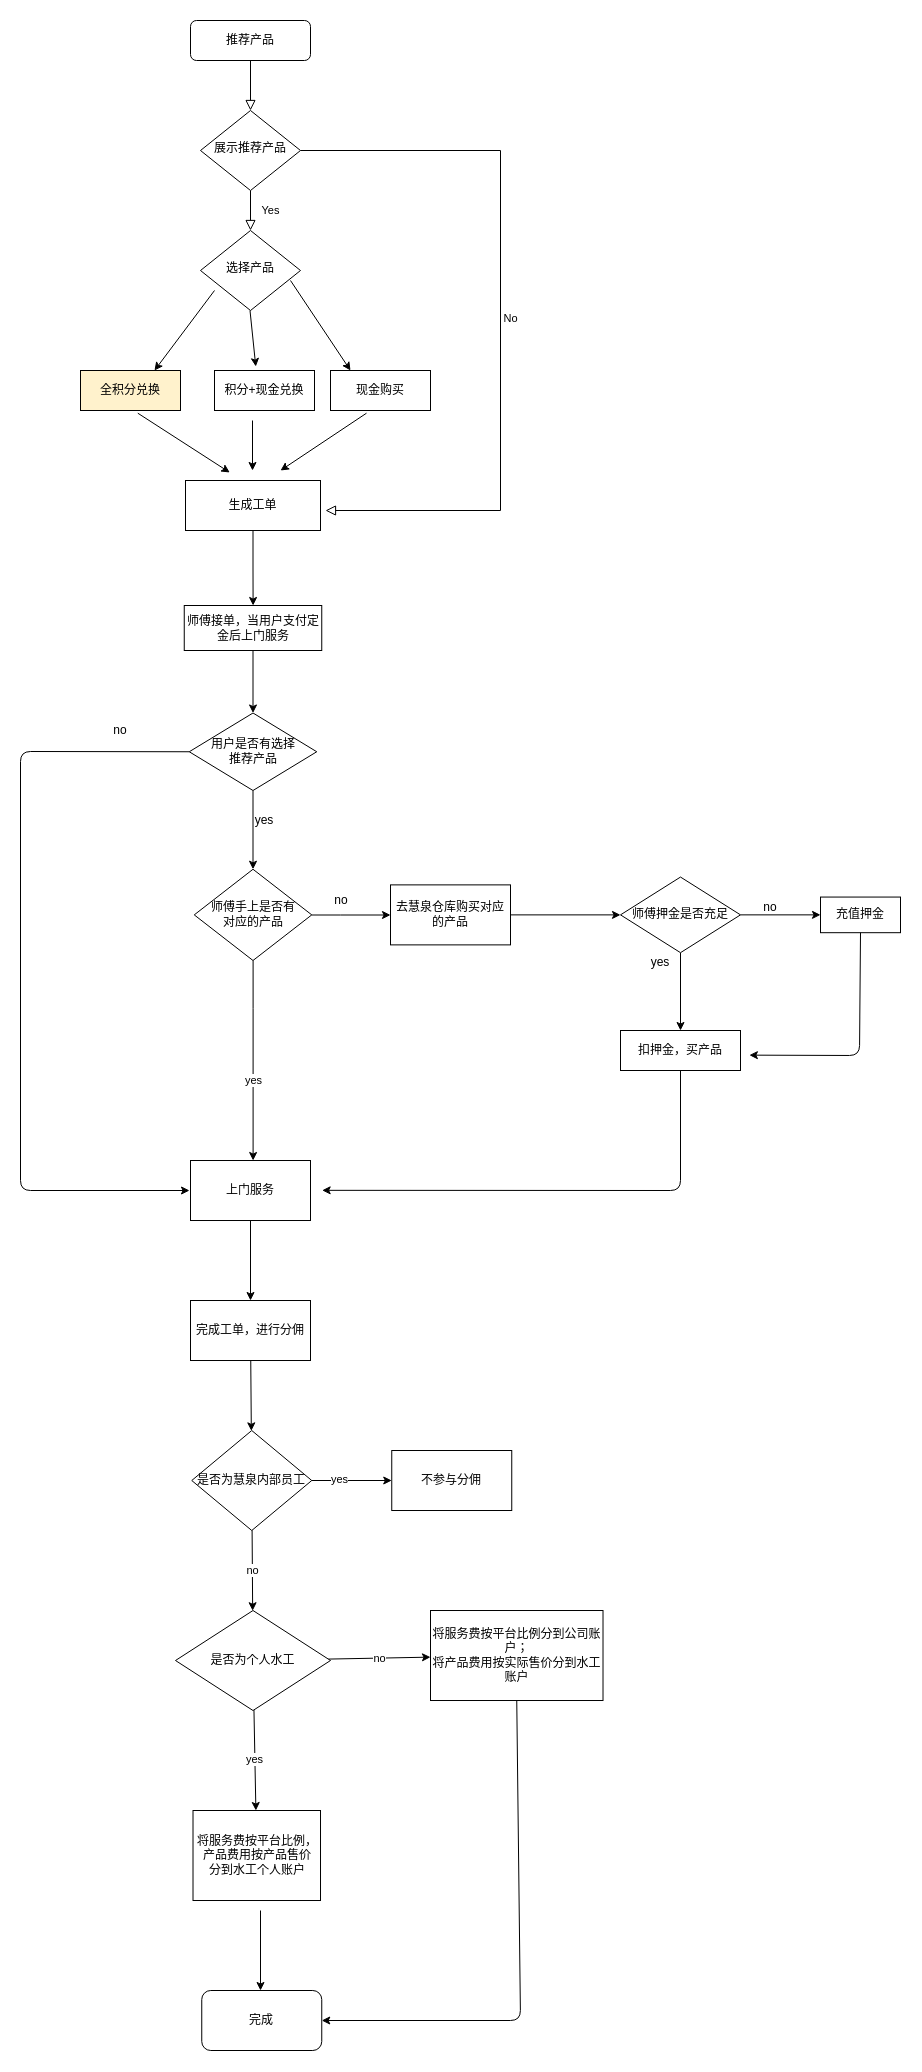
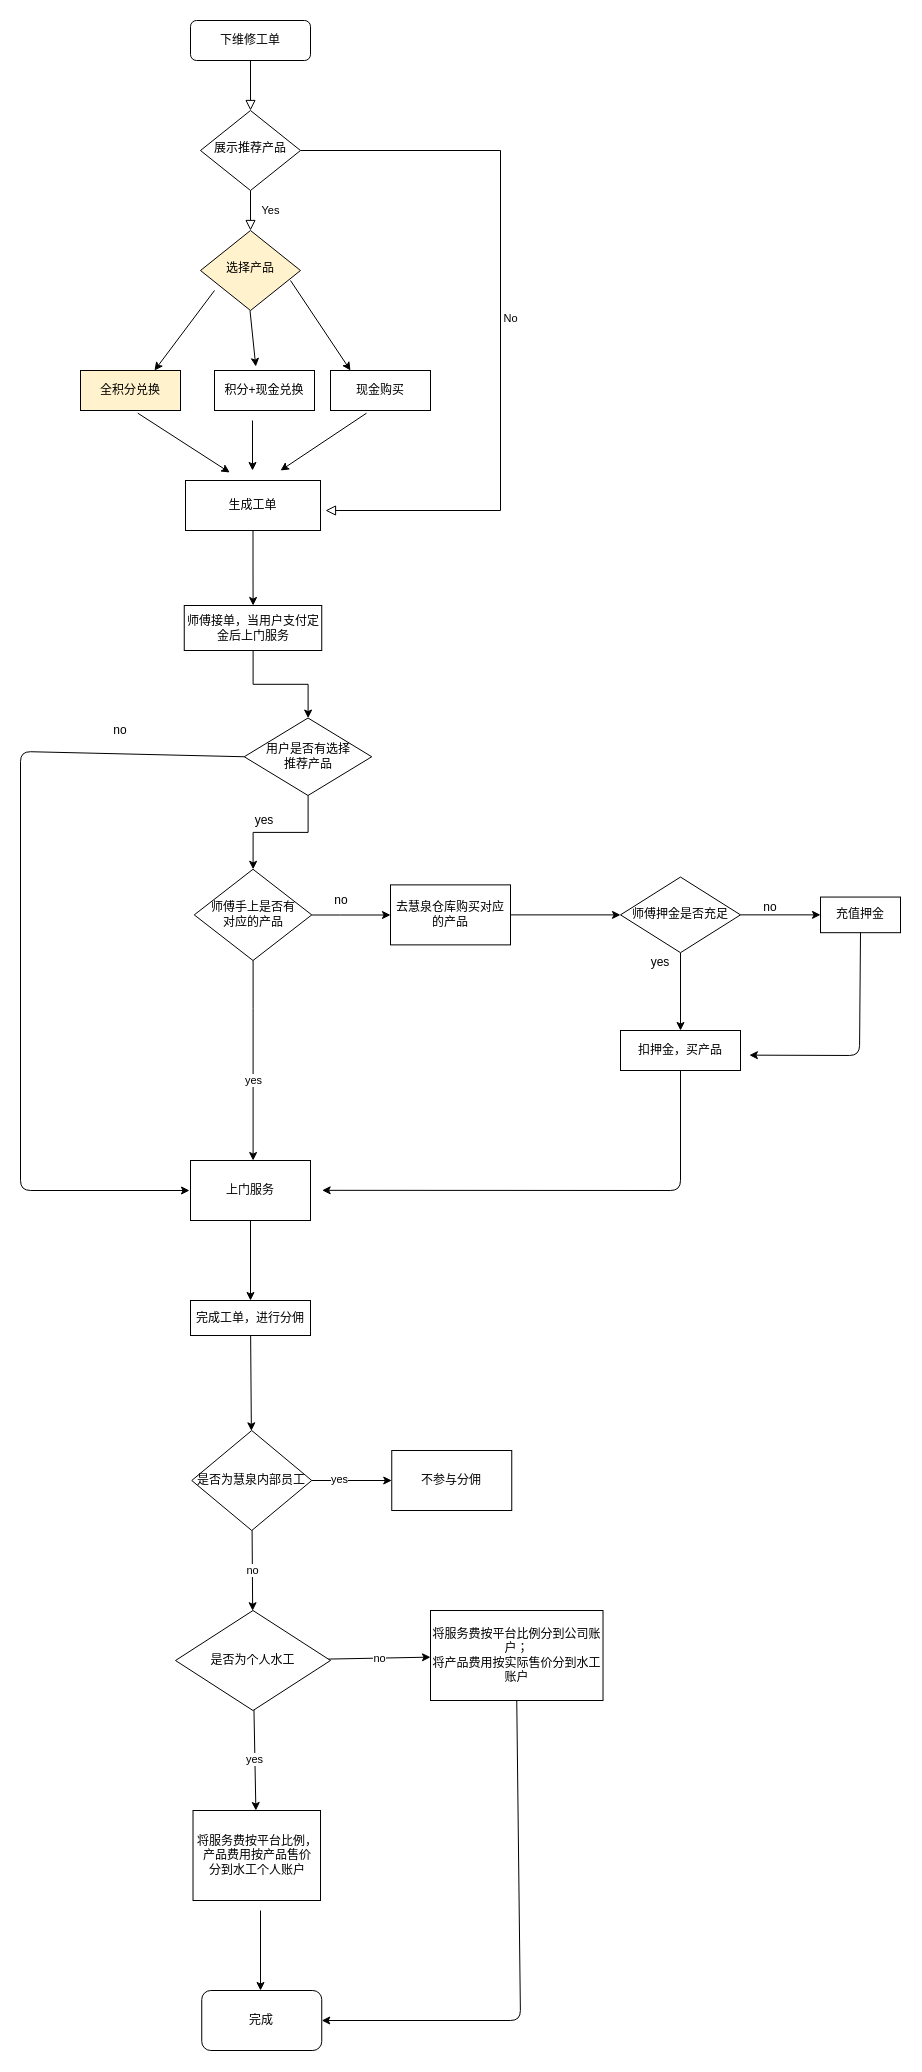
(251, 41) -> (251, 41)
(251, 271) -> (251, 271)
(253, 752) -> (308, 757)
(251, 1331) -> (251, 1318)
